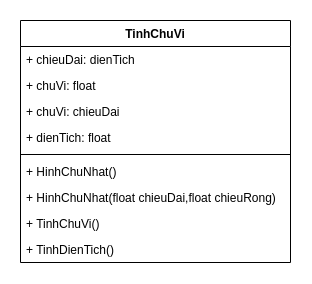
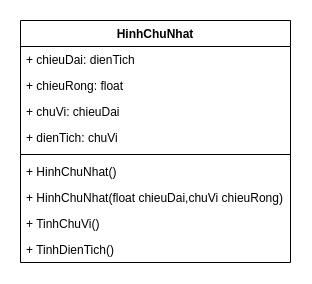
(155, 34) -> (155, 34)
(65, 86) -> (79, 86)
(74, 138) -> (74, 138)
(162, 198) -> (162, 198)
